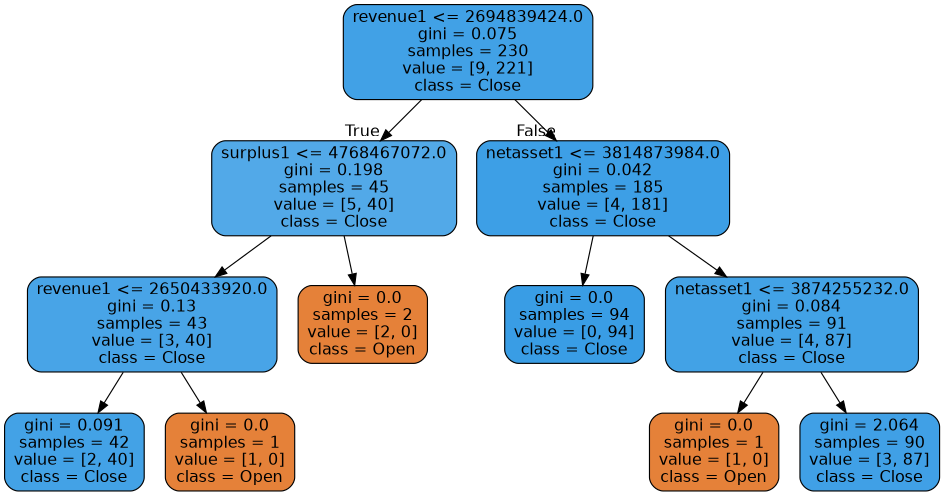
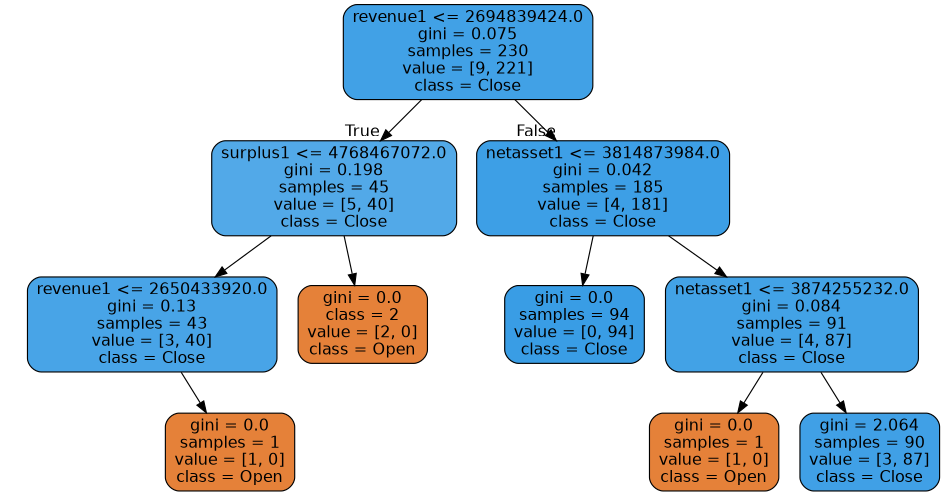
(363, 324) -> (363, 324)
(74, 452) -> none
